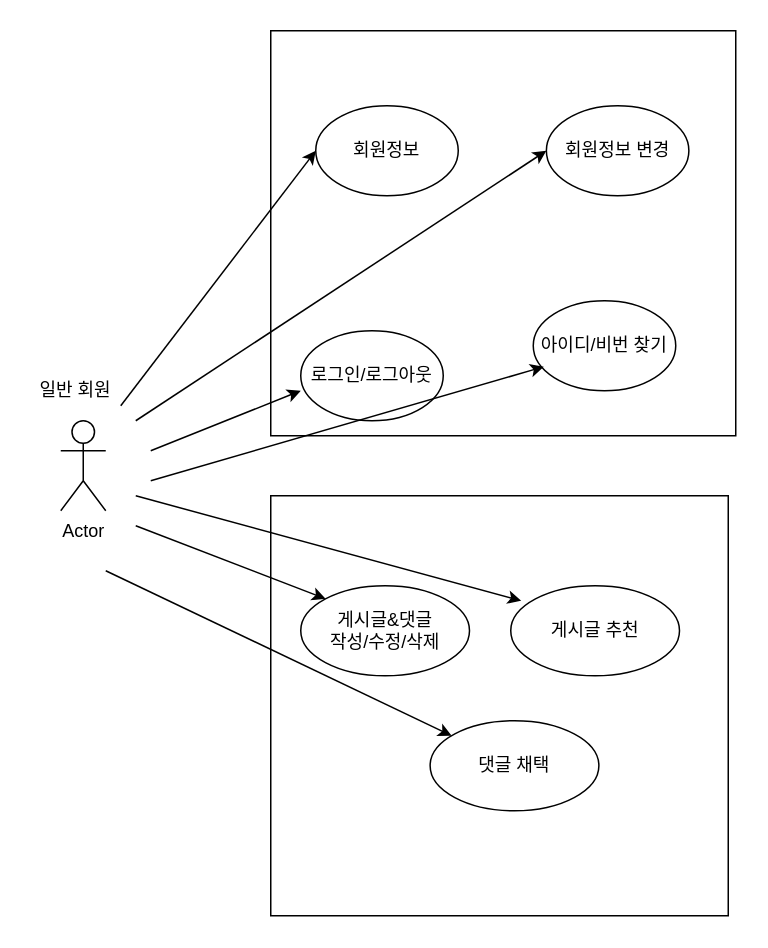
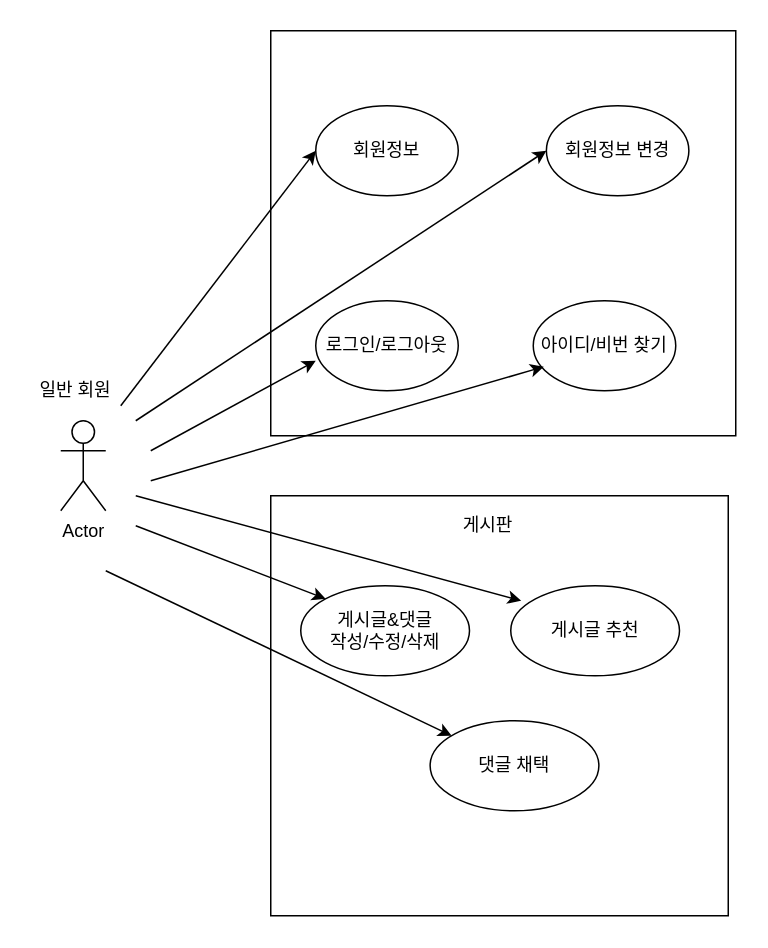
(372, 376) -> (387, 346)
none -> (488, 526)
